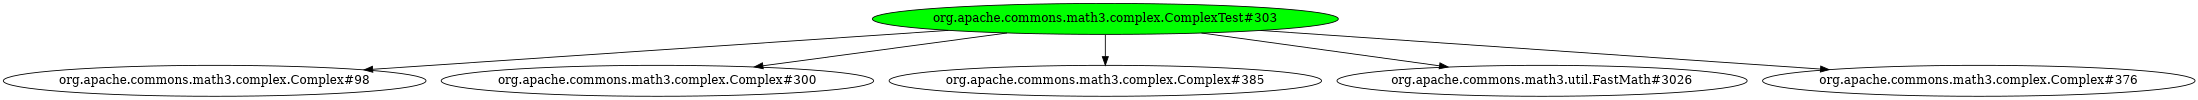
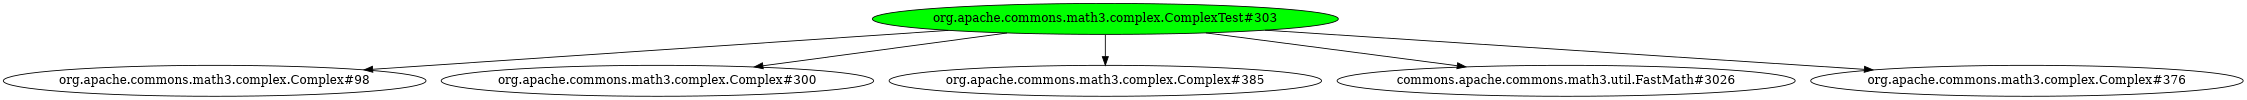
(1542, 81) -> (1566, 81)
